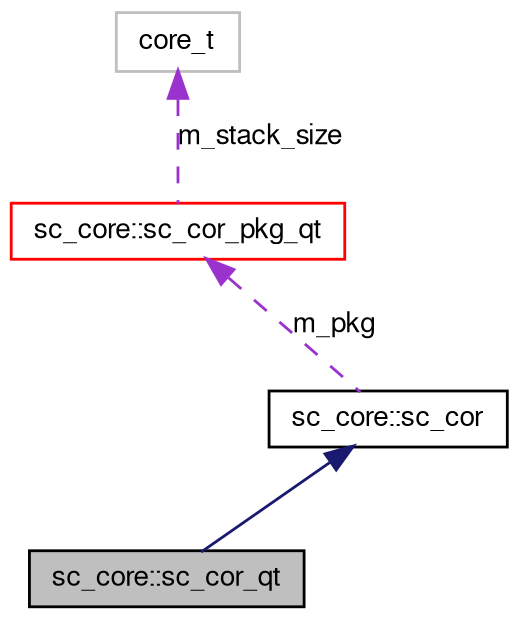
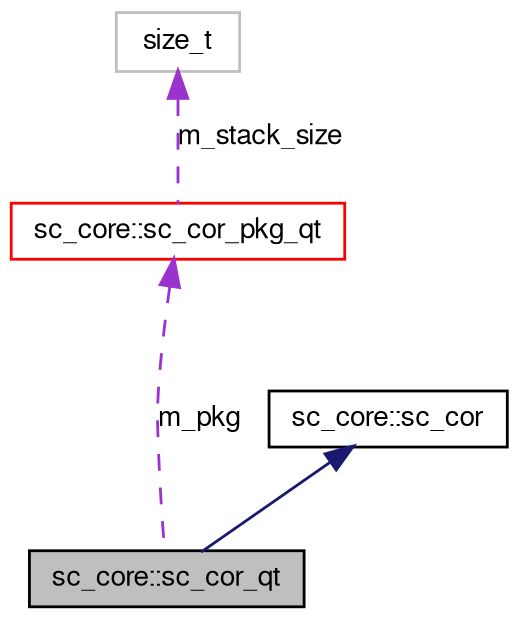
(178, 42) -> (178, 42)
(294, 335) -> (157, 419)
